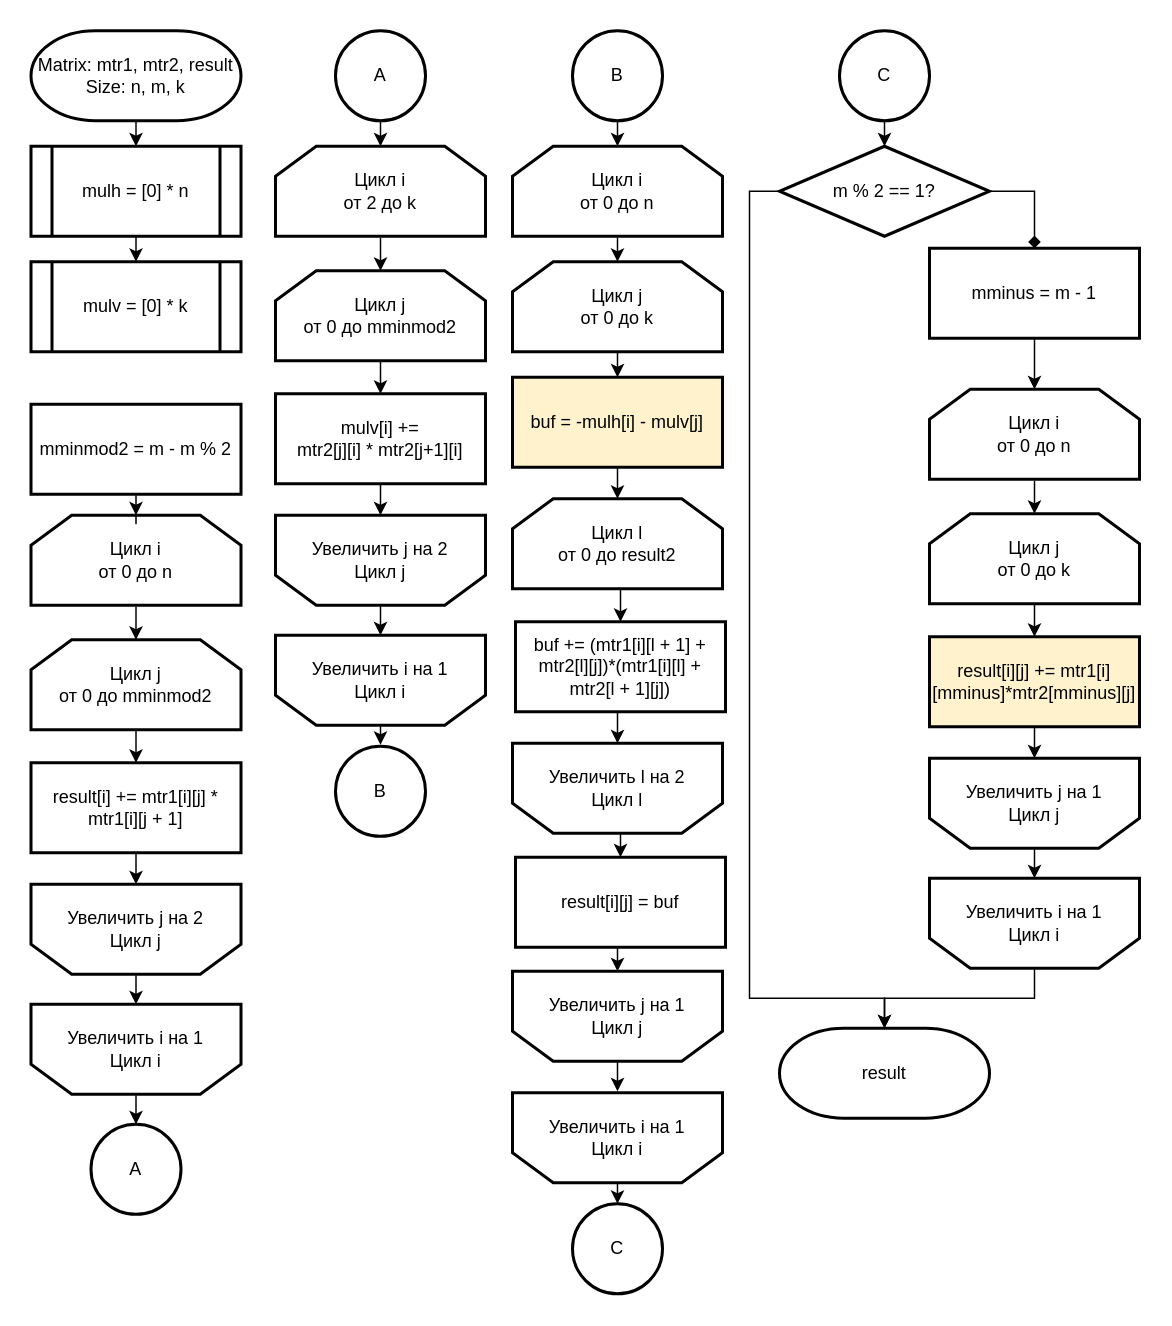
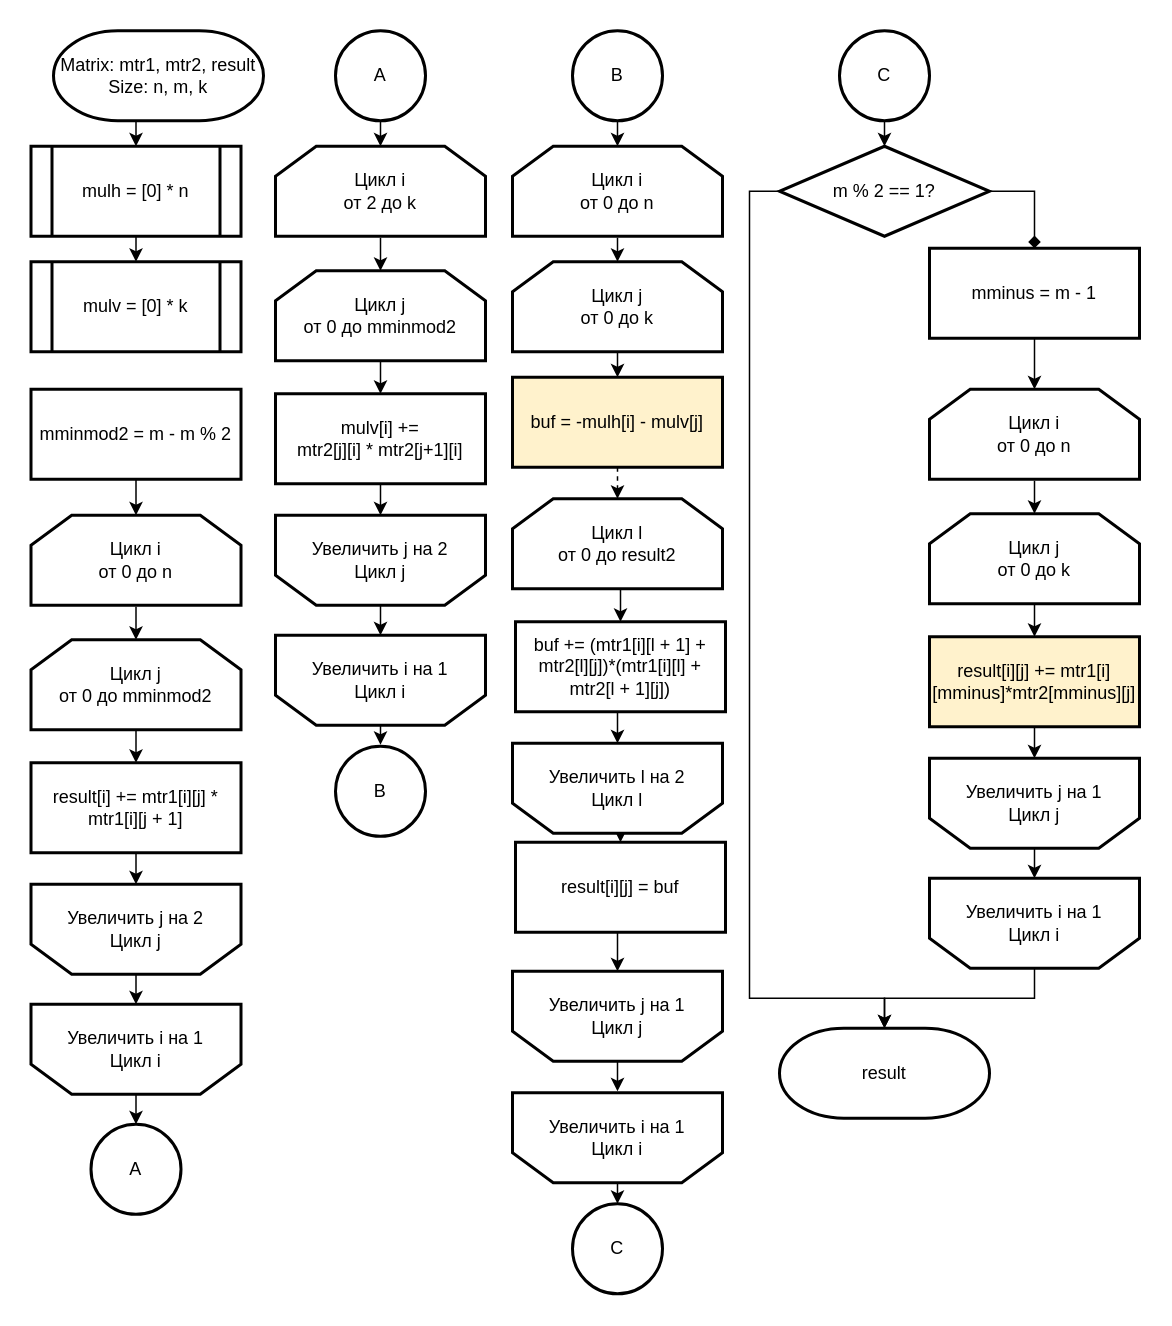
(136, 76) -> (158, 76)
(136, 449) -> (136, 434)
(617, 477) -> (617, 477)
(620, 902) -> (620, 887)
